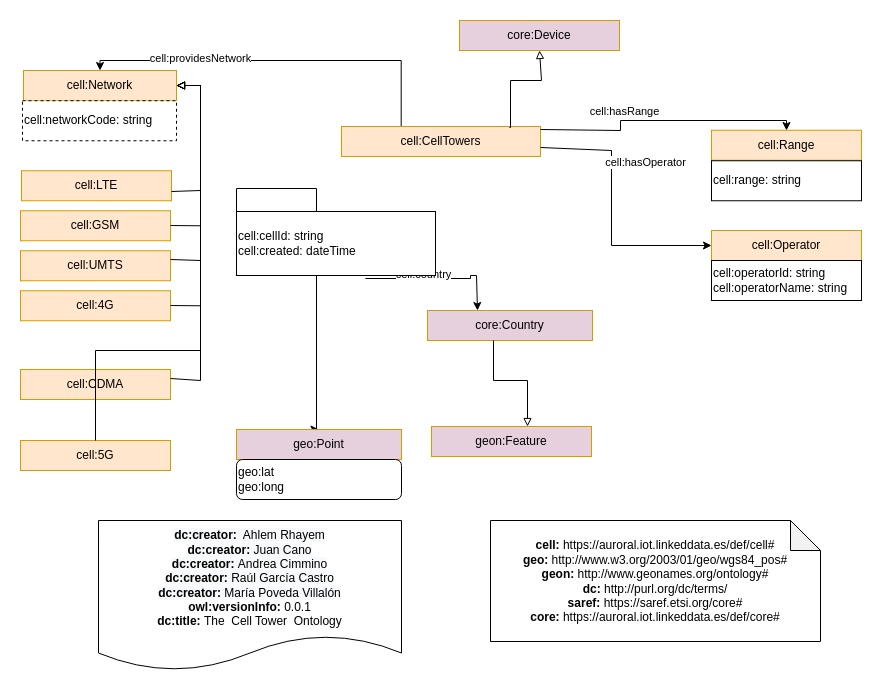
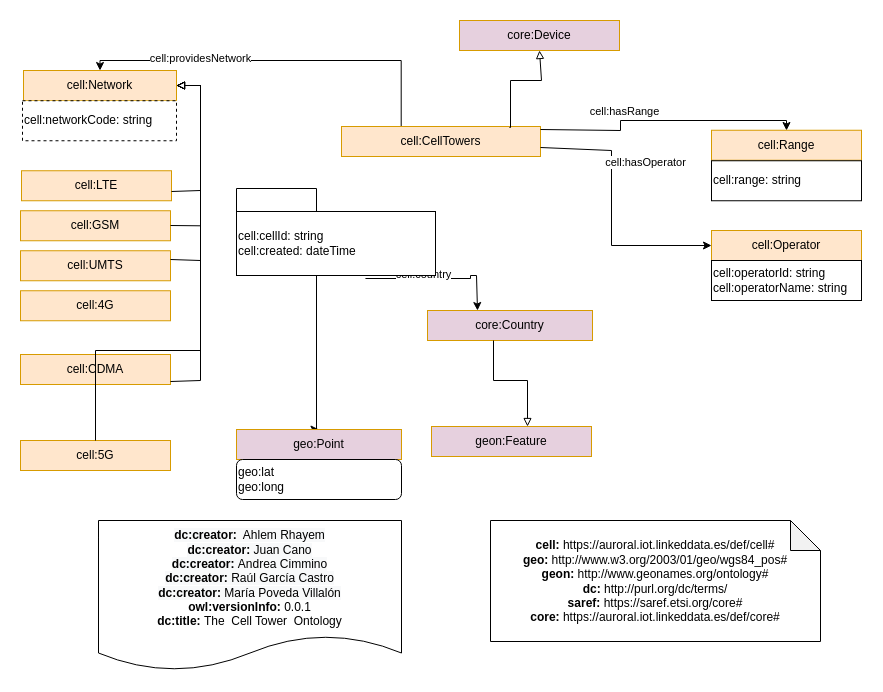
(185, 306) -> none
(96, 385) -> (96, 370)
